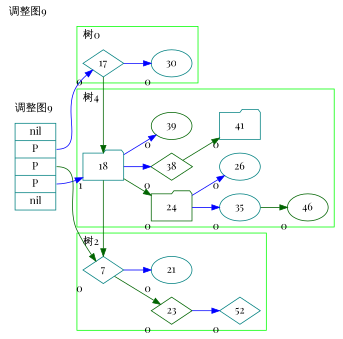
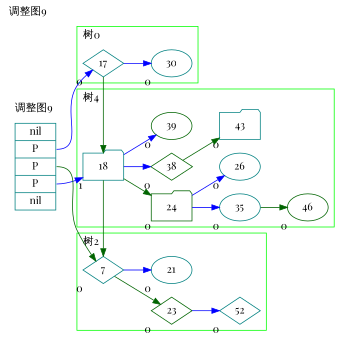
(240, 126) -> (240, 126)
